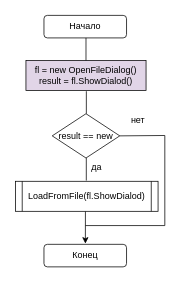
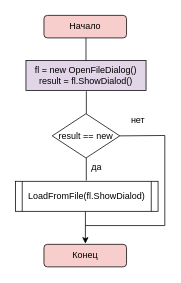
(85, 27) -> (85, 27)
(85, 255) -> (85, 255)
